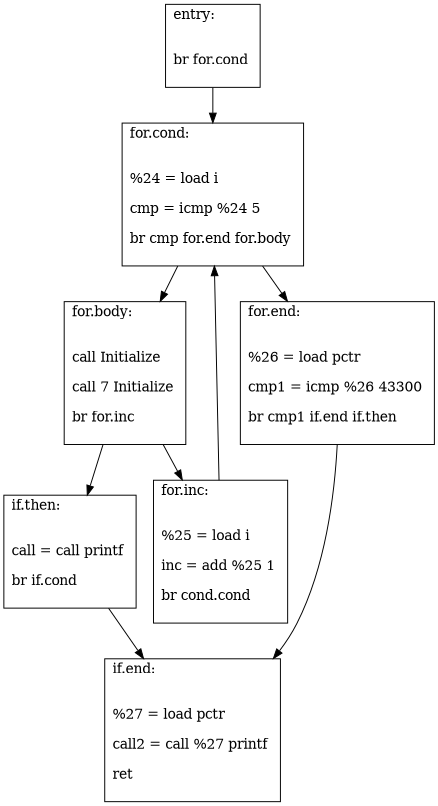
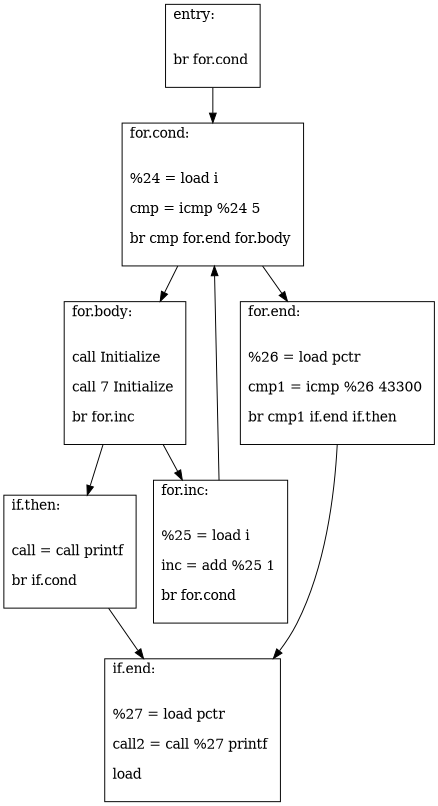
(208, 596) -> (201, 596)
(125, 775) -> (129, 775)
